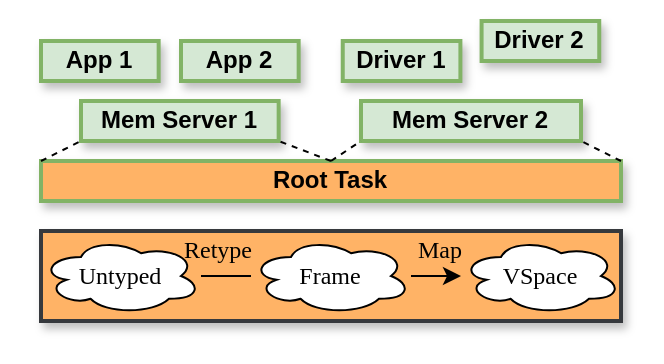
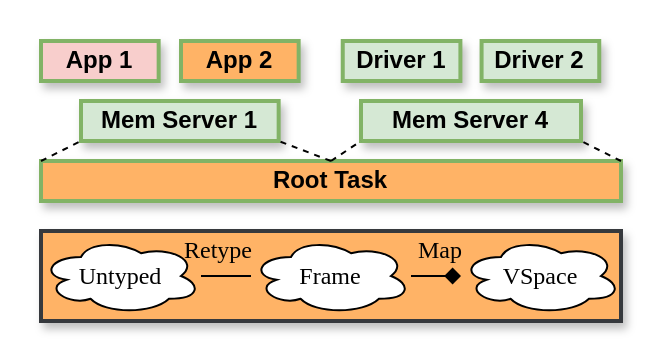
(540, 41) -> (540, 61)
(100, 61) -> (100, 61)
(240, 61) -> (240, 61)
(471, 121) -> (471, 121)
(445, 276) -> (444, 276)
